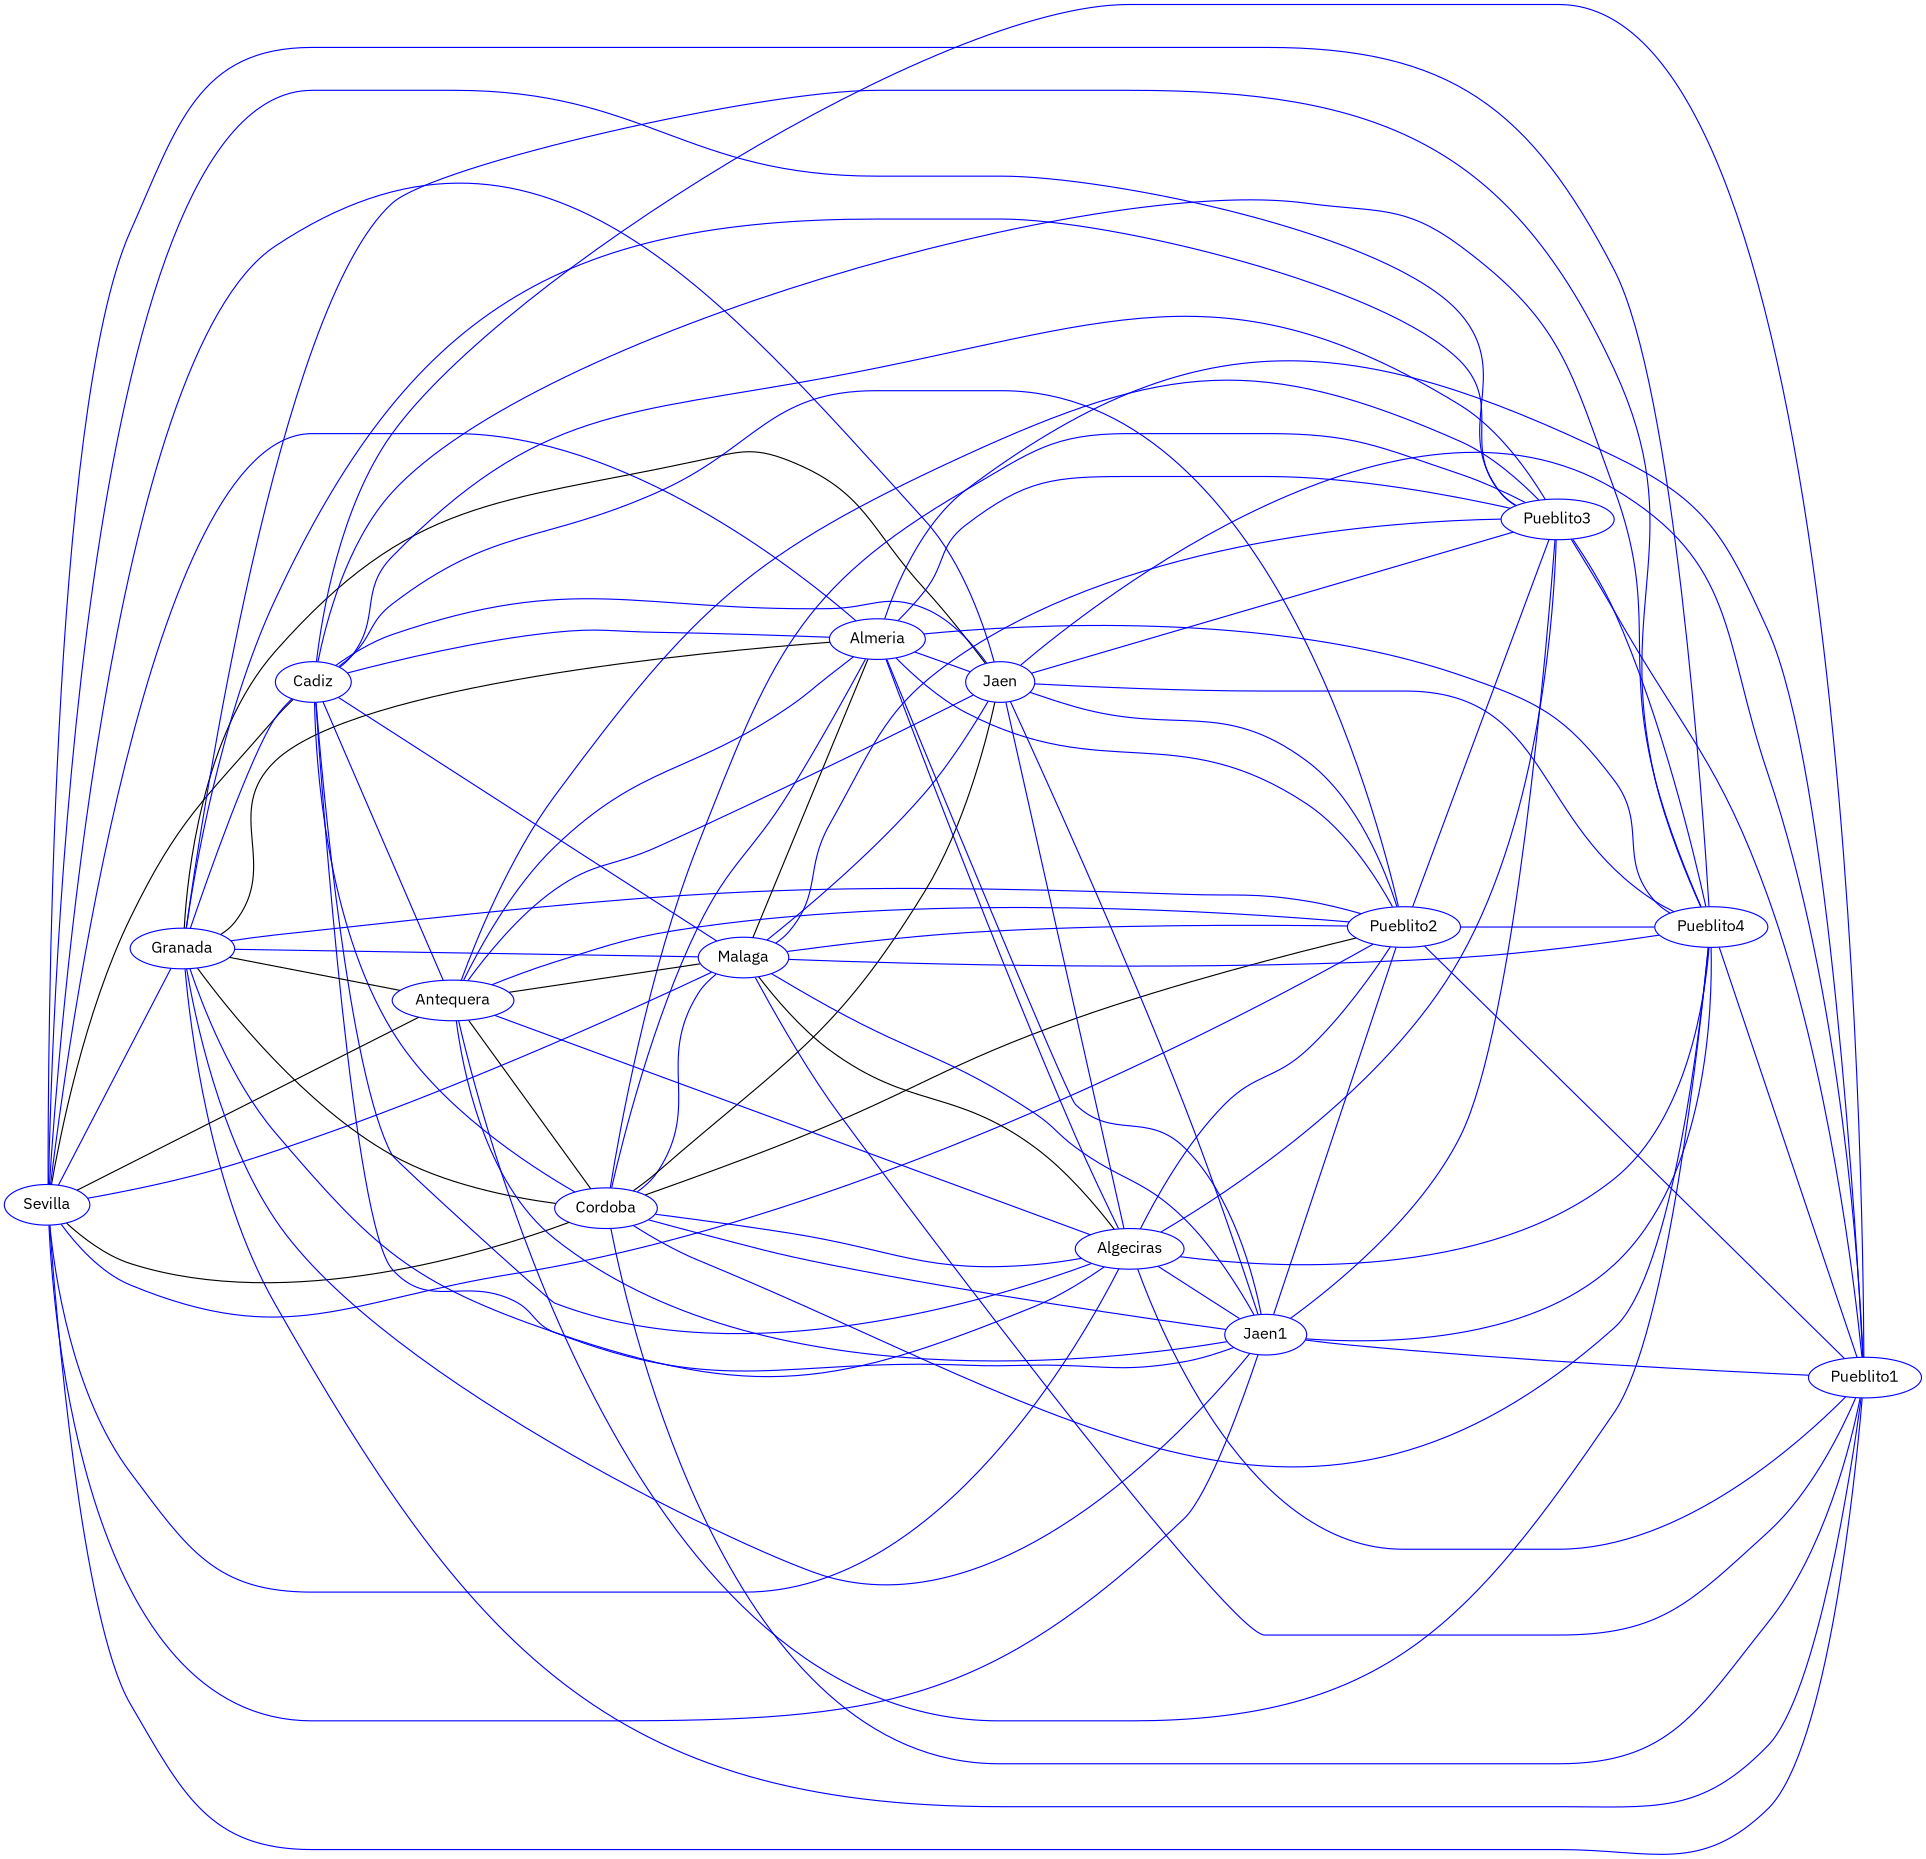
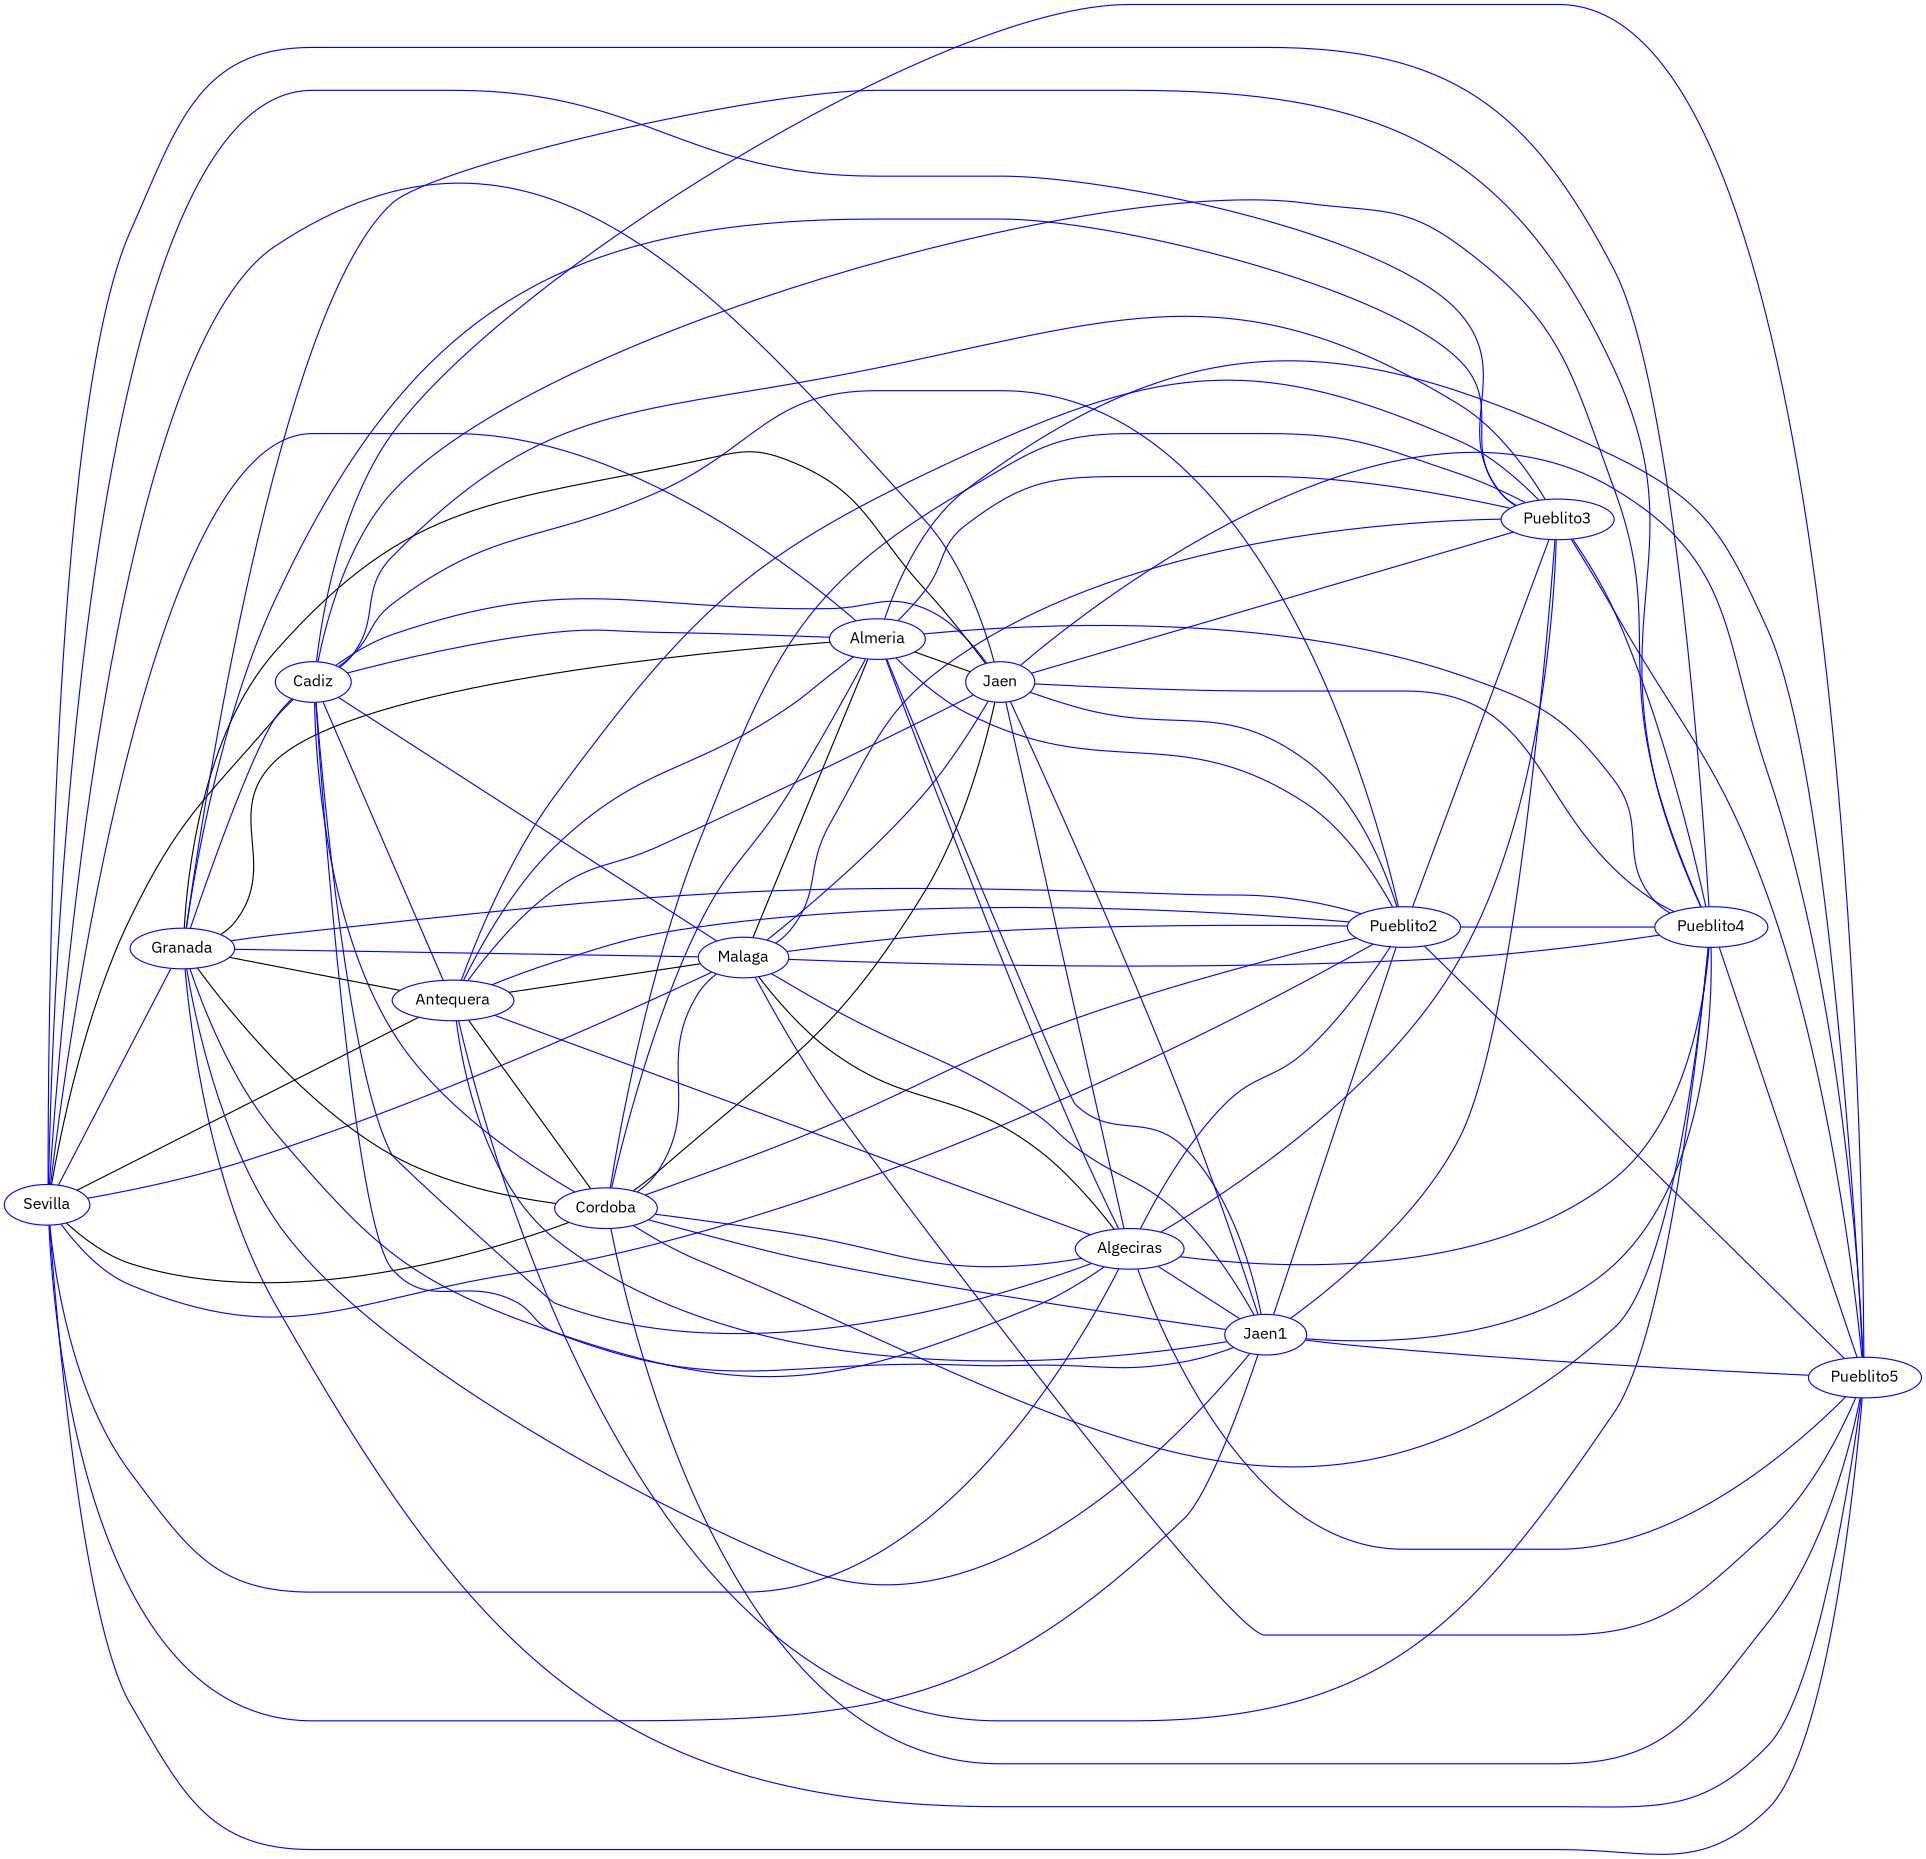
(940, 661) -> (940, 661)
(995, 1050) -> (995, 1050)
(1865, 1378) -> (1865, 1378)
